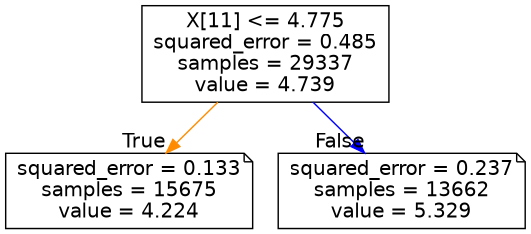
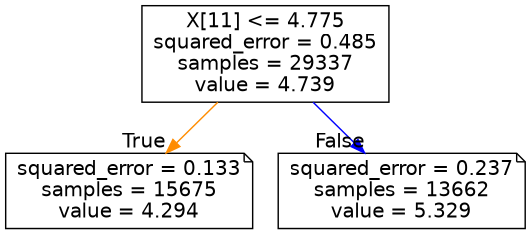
(129, 191) -> (129, 191)
